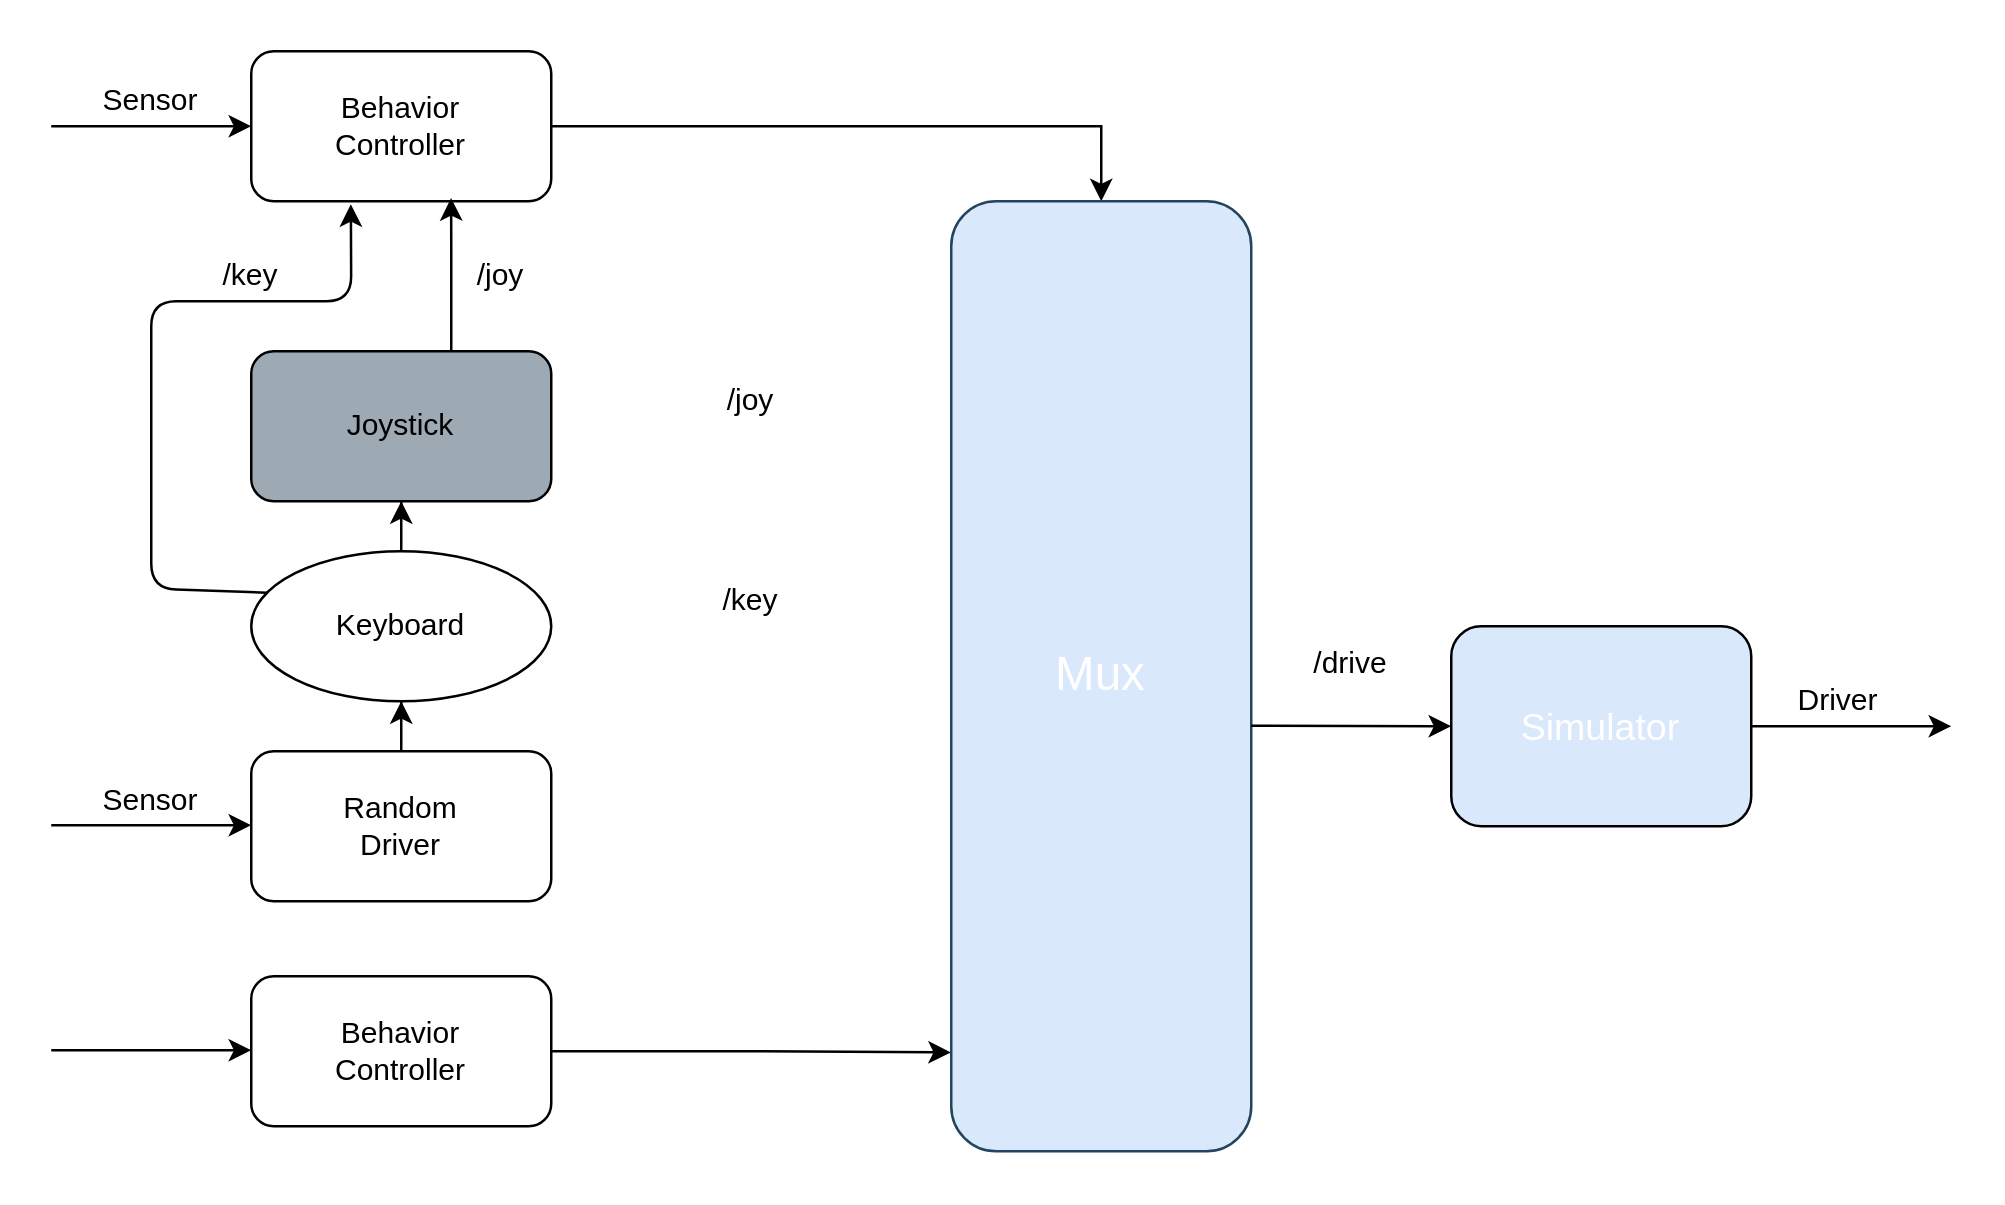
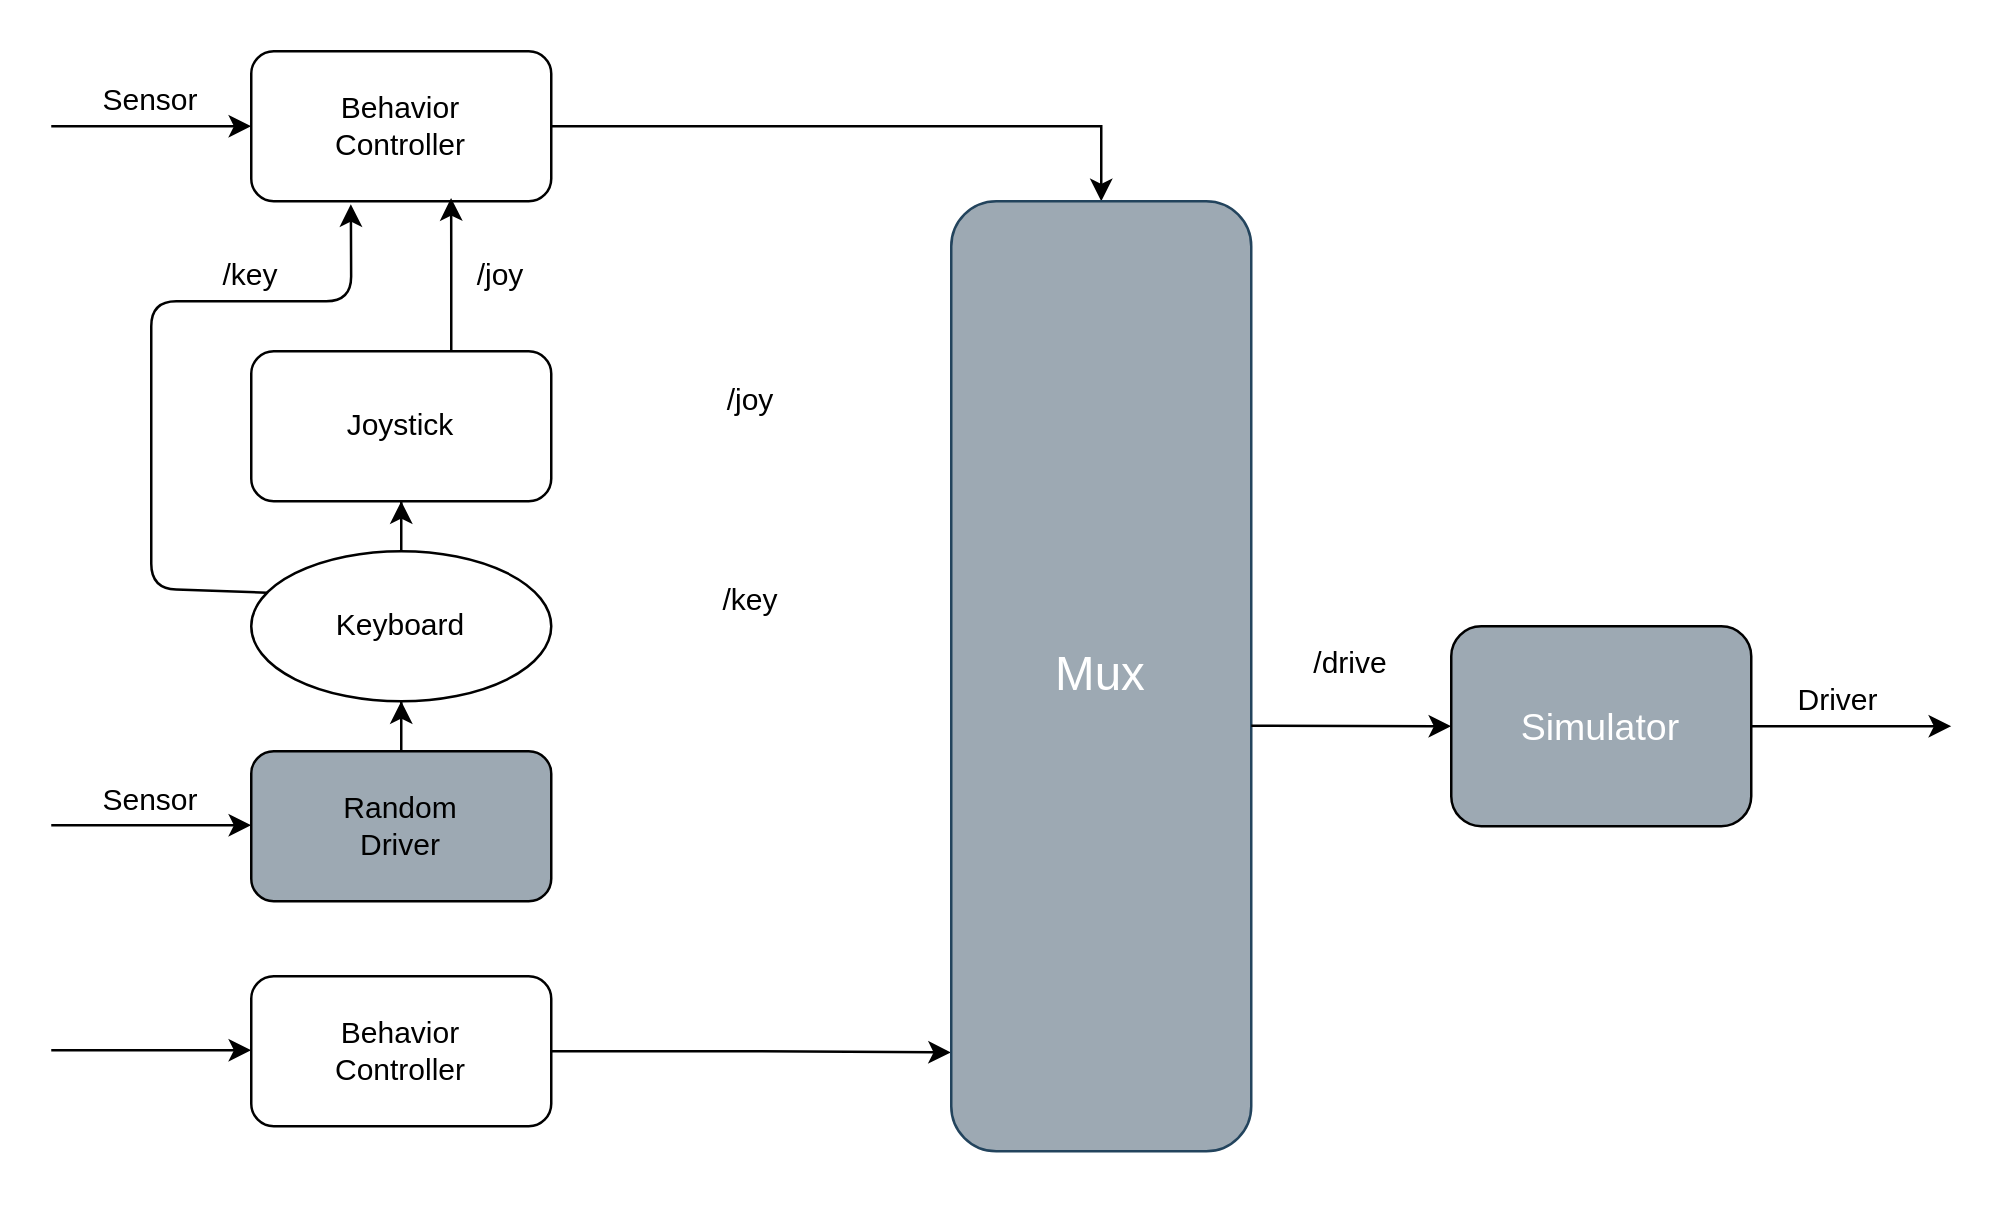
(401, 426) -> (401, 426)
(1101, 676) -> (1101, 676)
(1601, 726) -> (1601, 726)
(401, 826) -> (401, 826)
